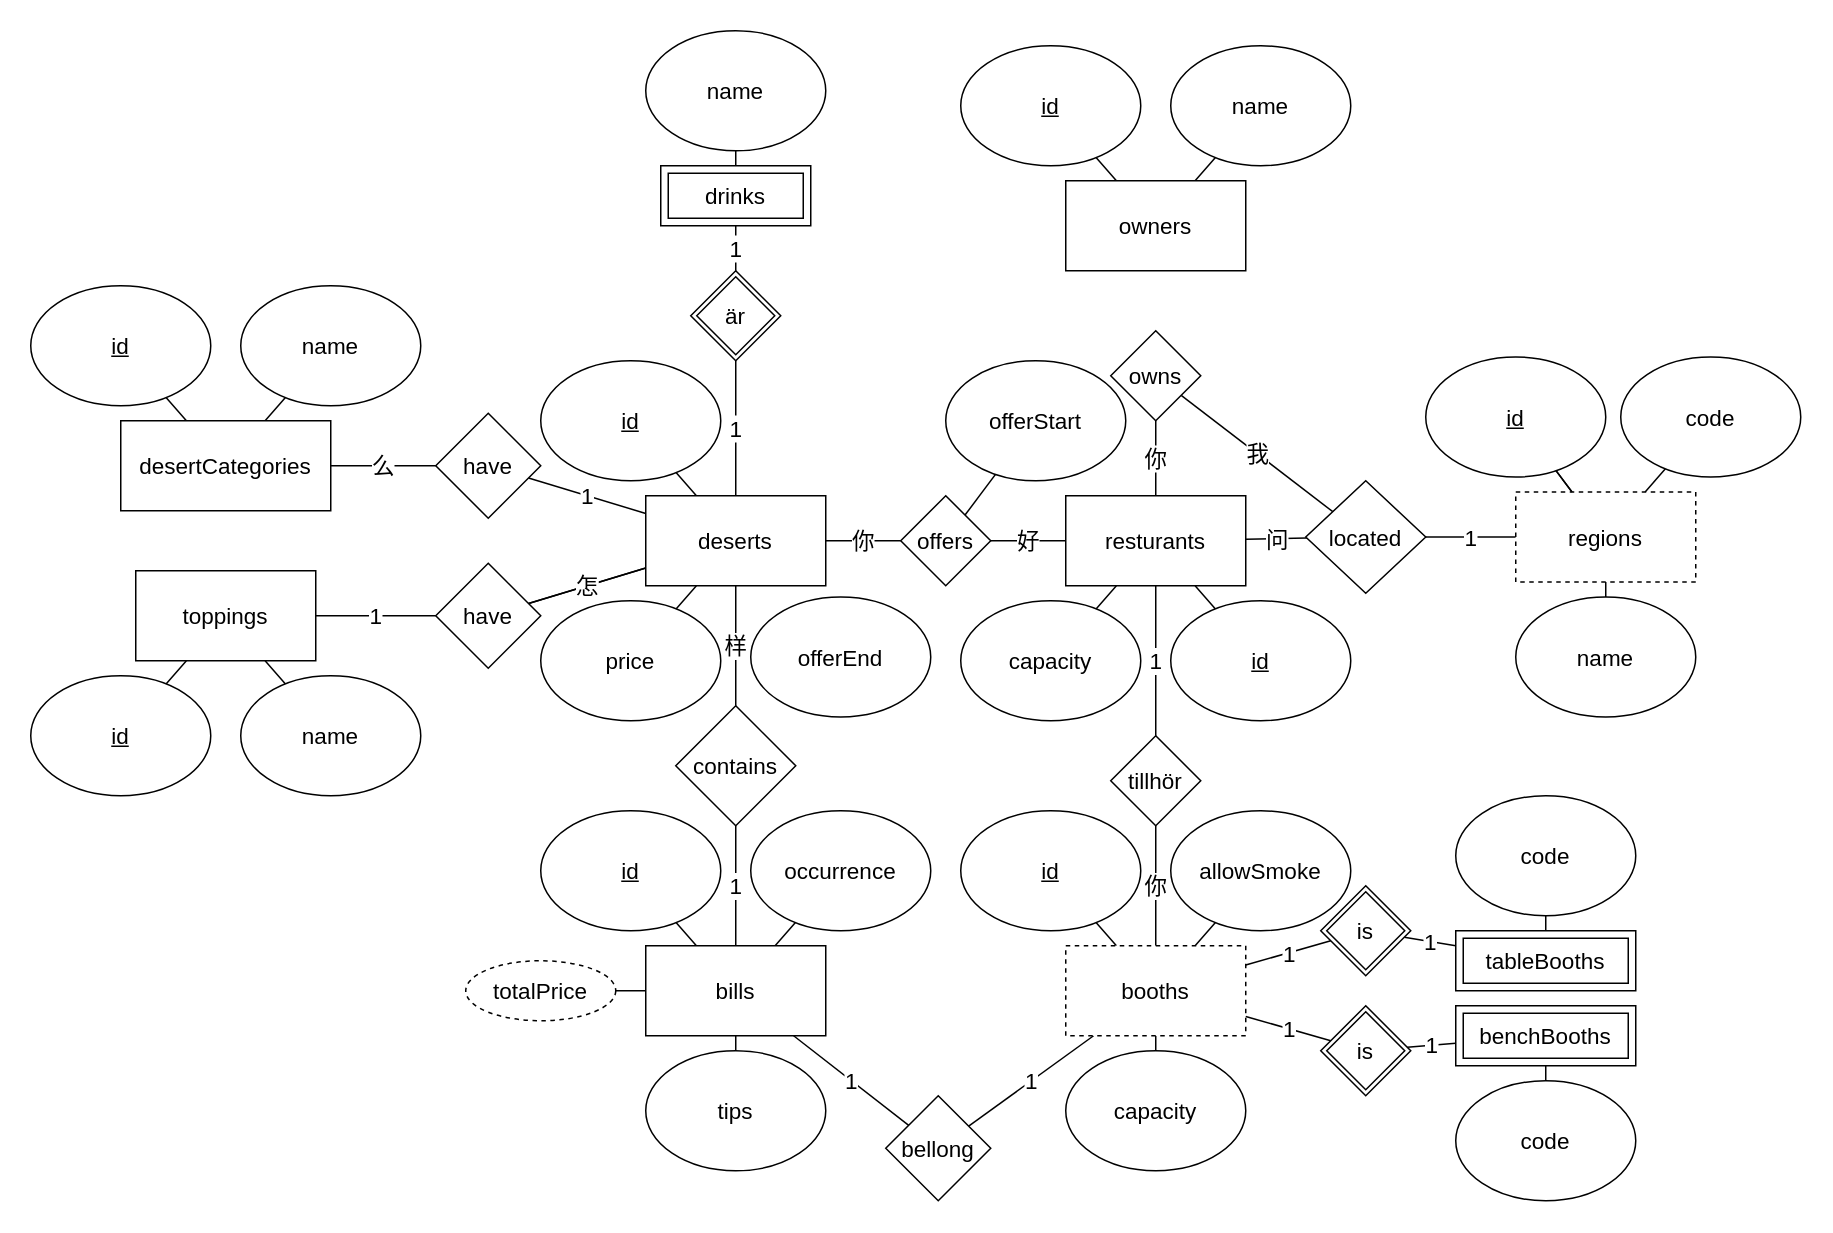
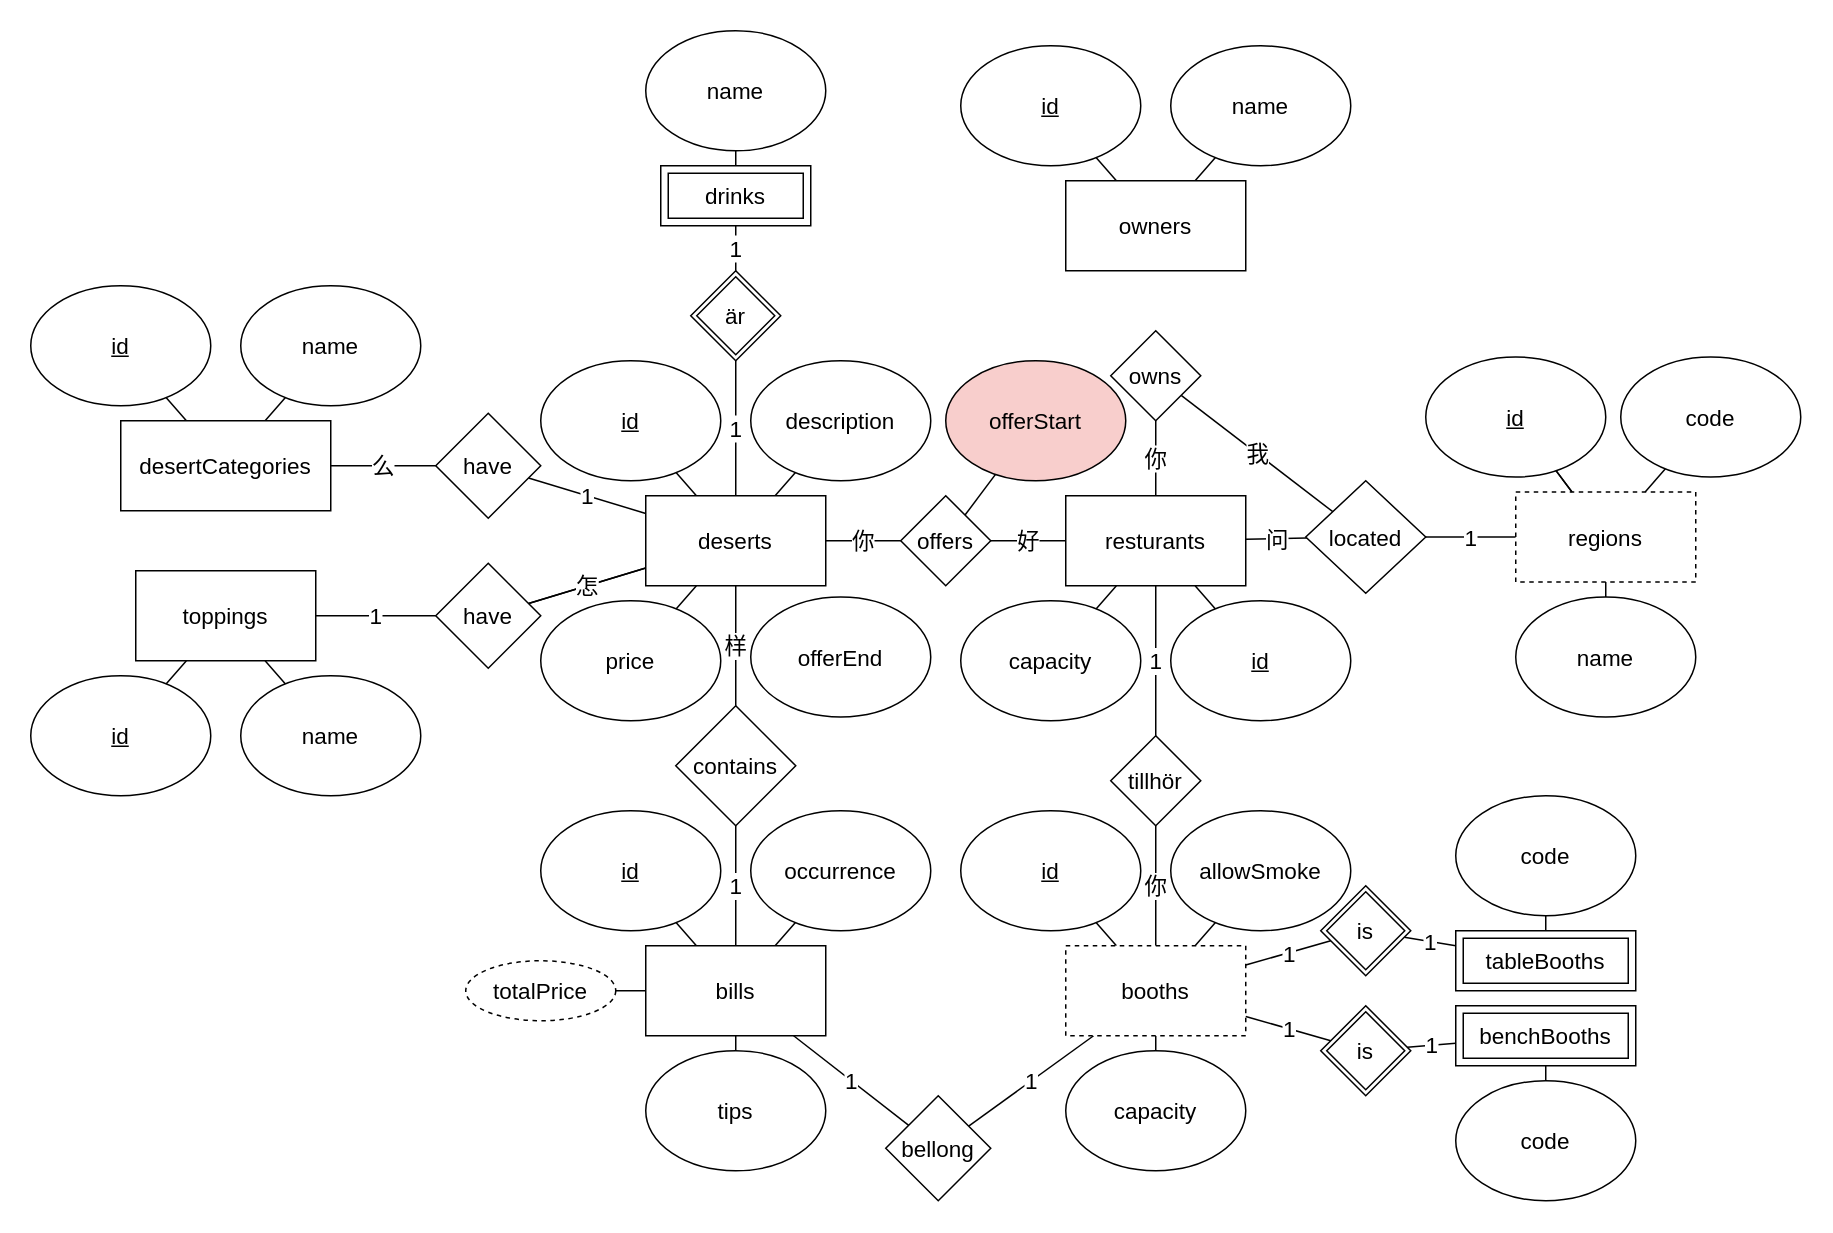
none -> (841, 421)
(1036, 421) -> (1036, 421)
none -> (785, 484)
